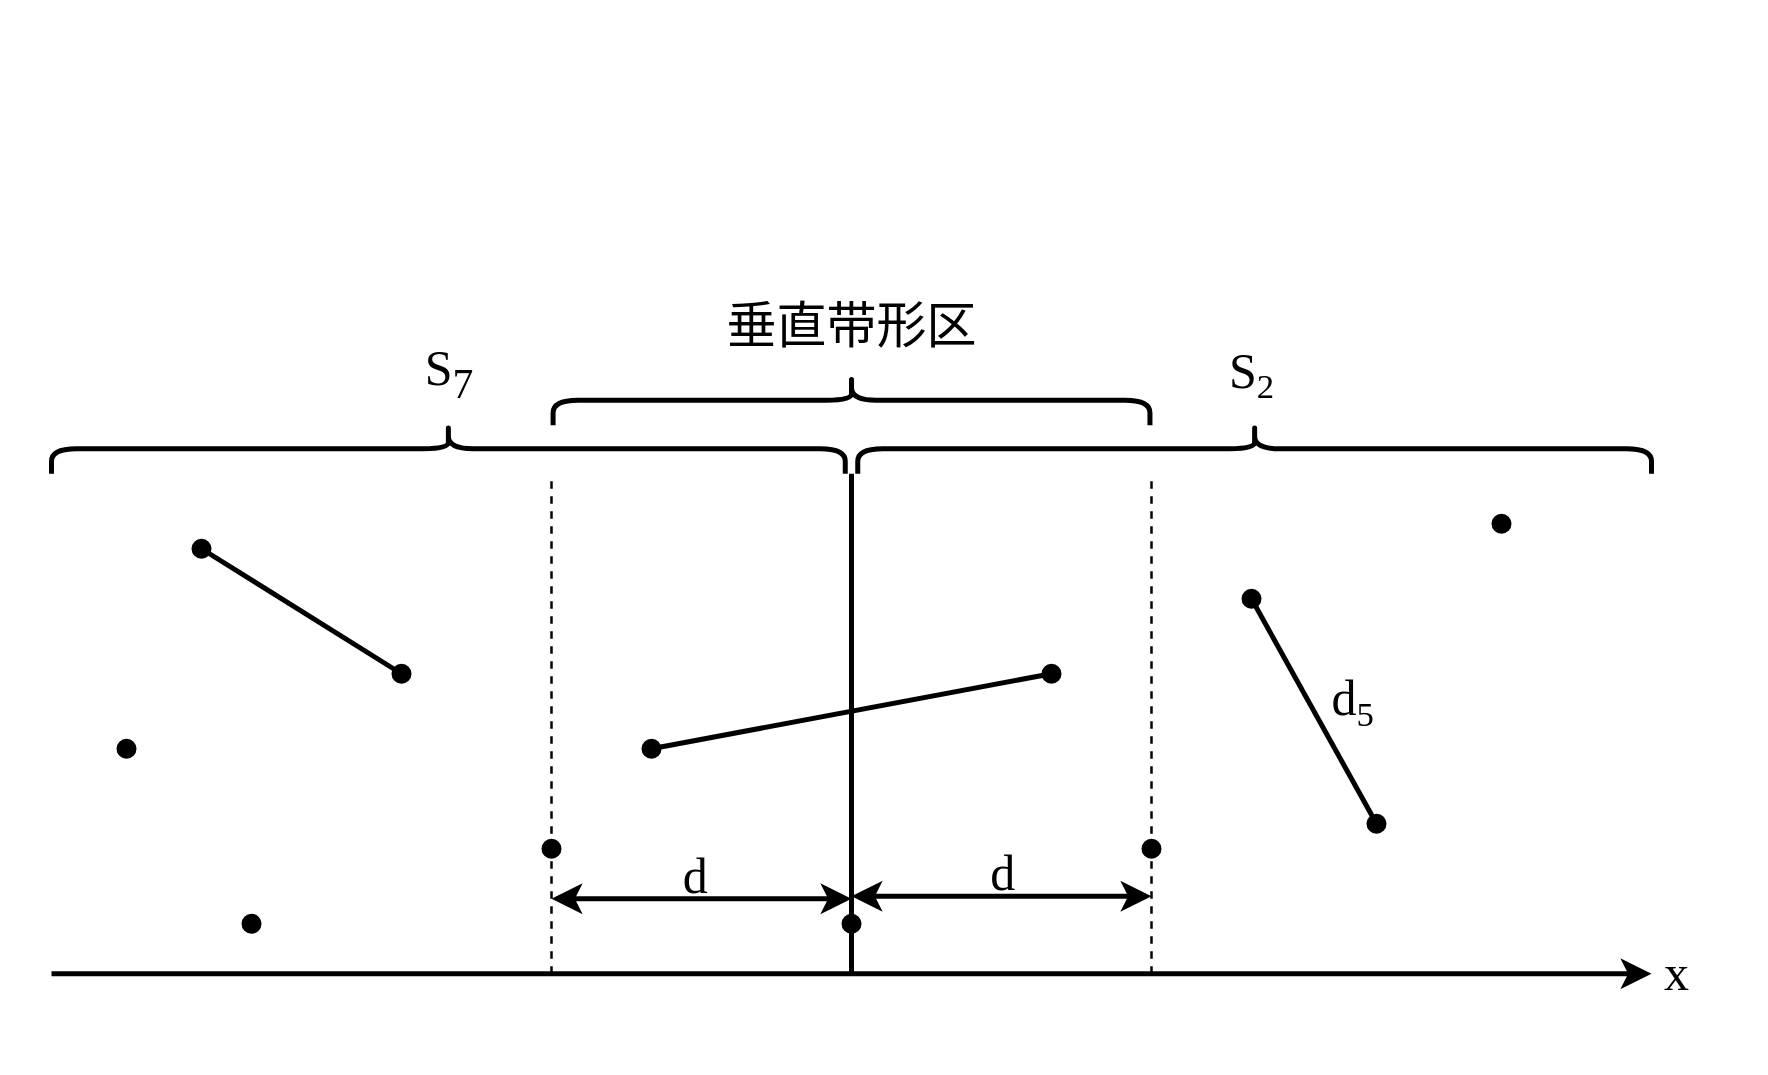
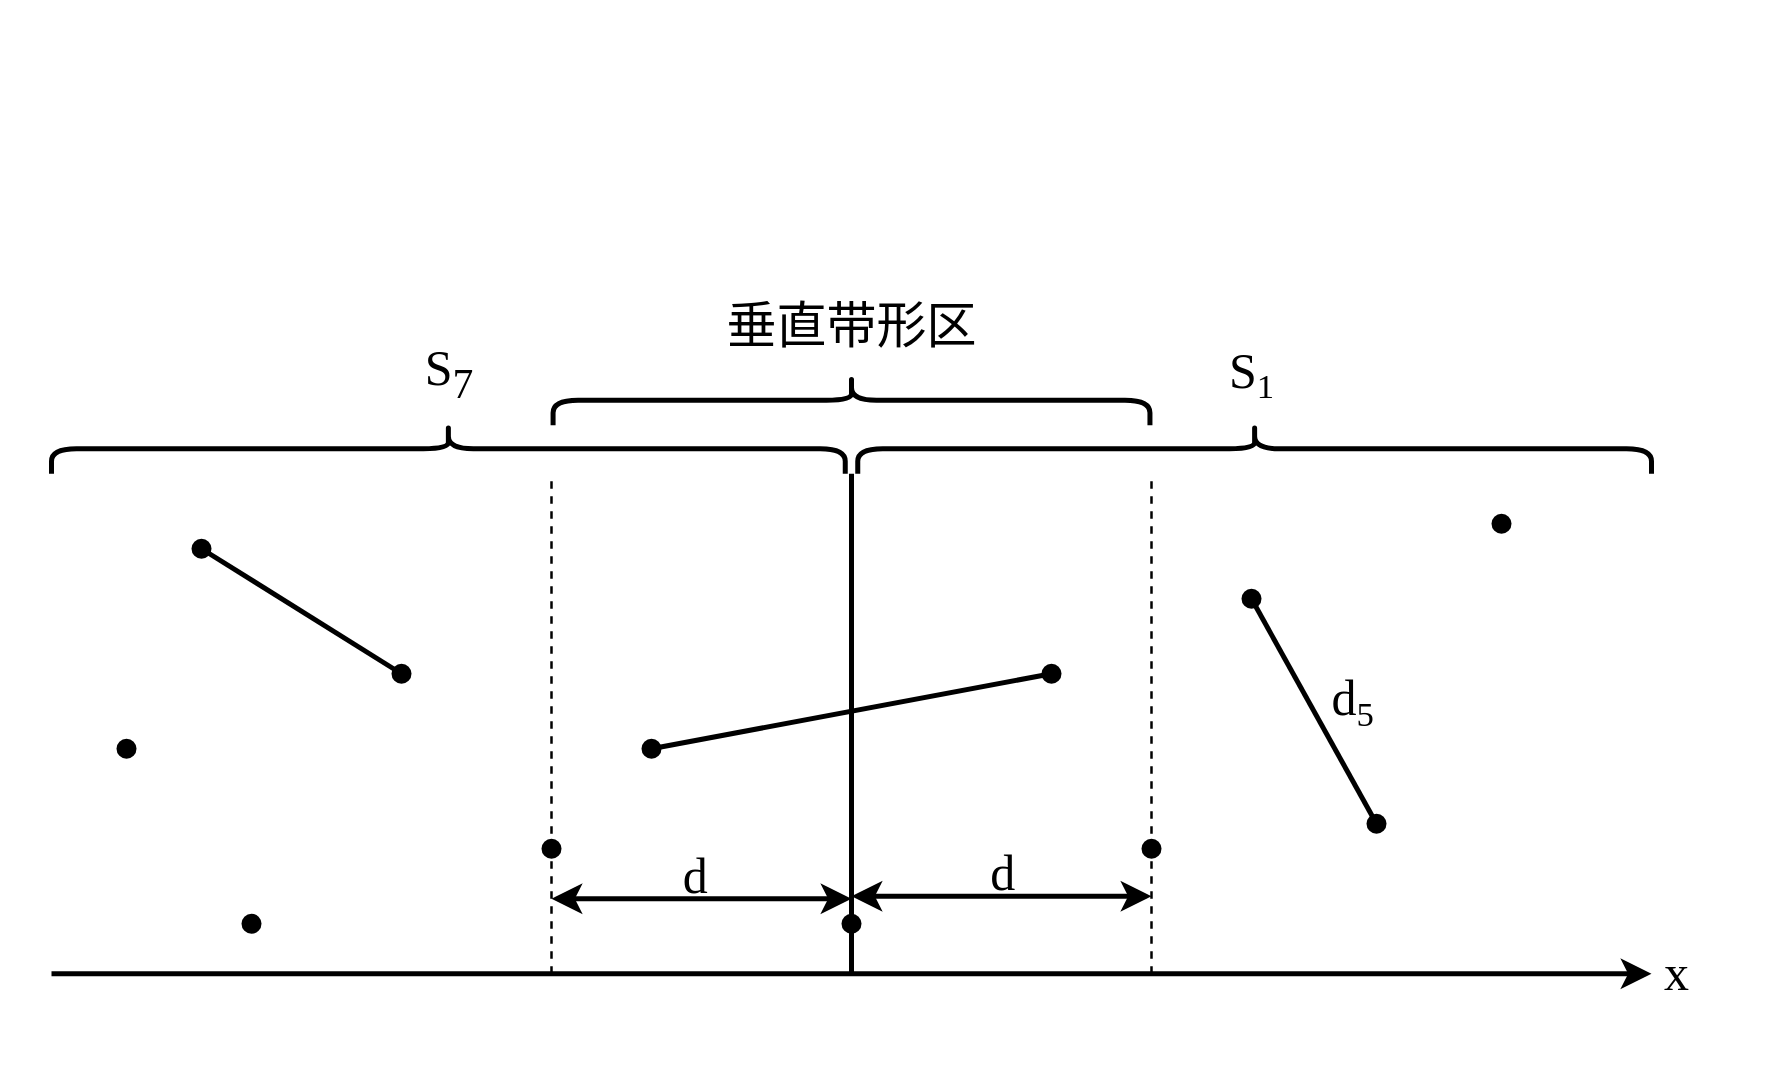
(1253, 374) -> (1253, 374)
